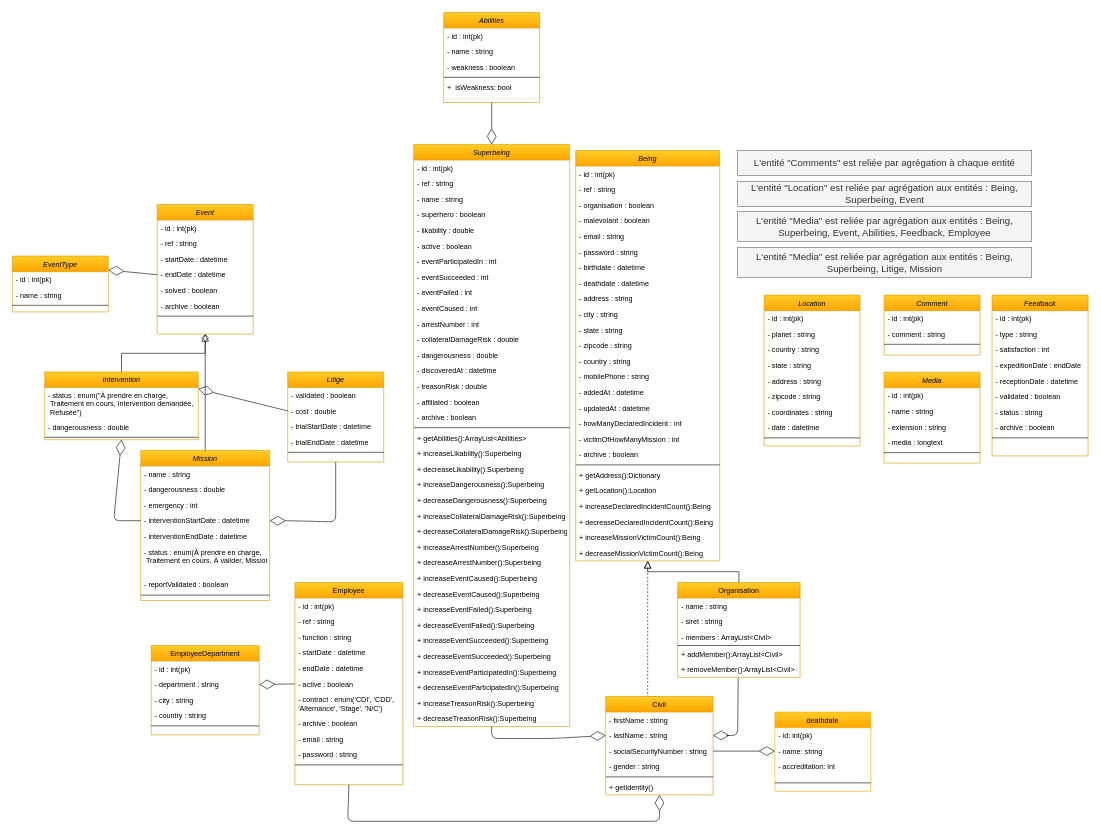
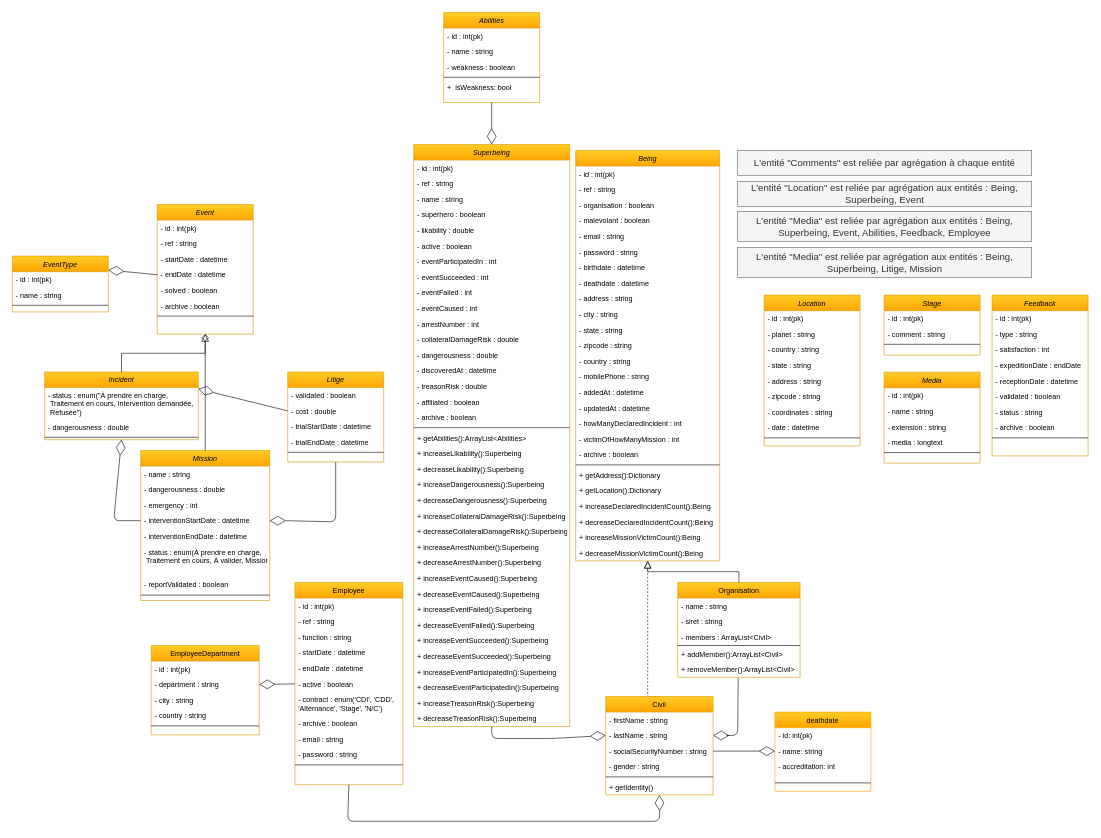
(932, 303) -> (932, 303)
(121, 380) -> (121, 380)
(624, 491) -> (627, 491)
